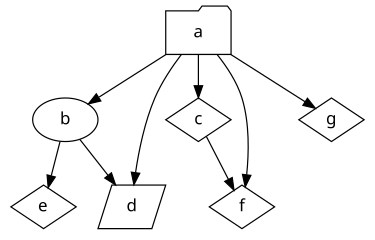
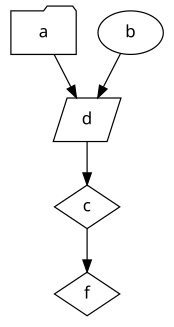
(198, 70) -> (87, 157)
(132, 76) -> none
(245, 111) -> none
(331, 120) -> none
(44, 207) -> none
